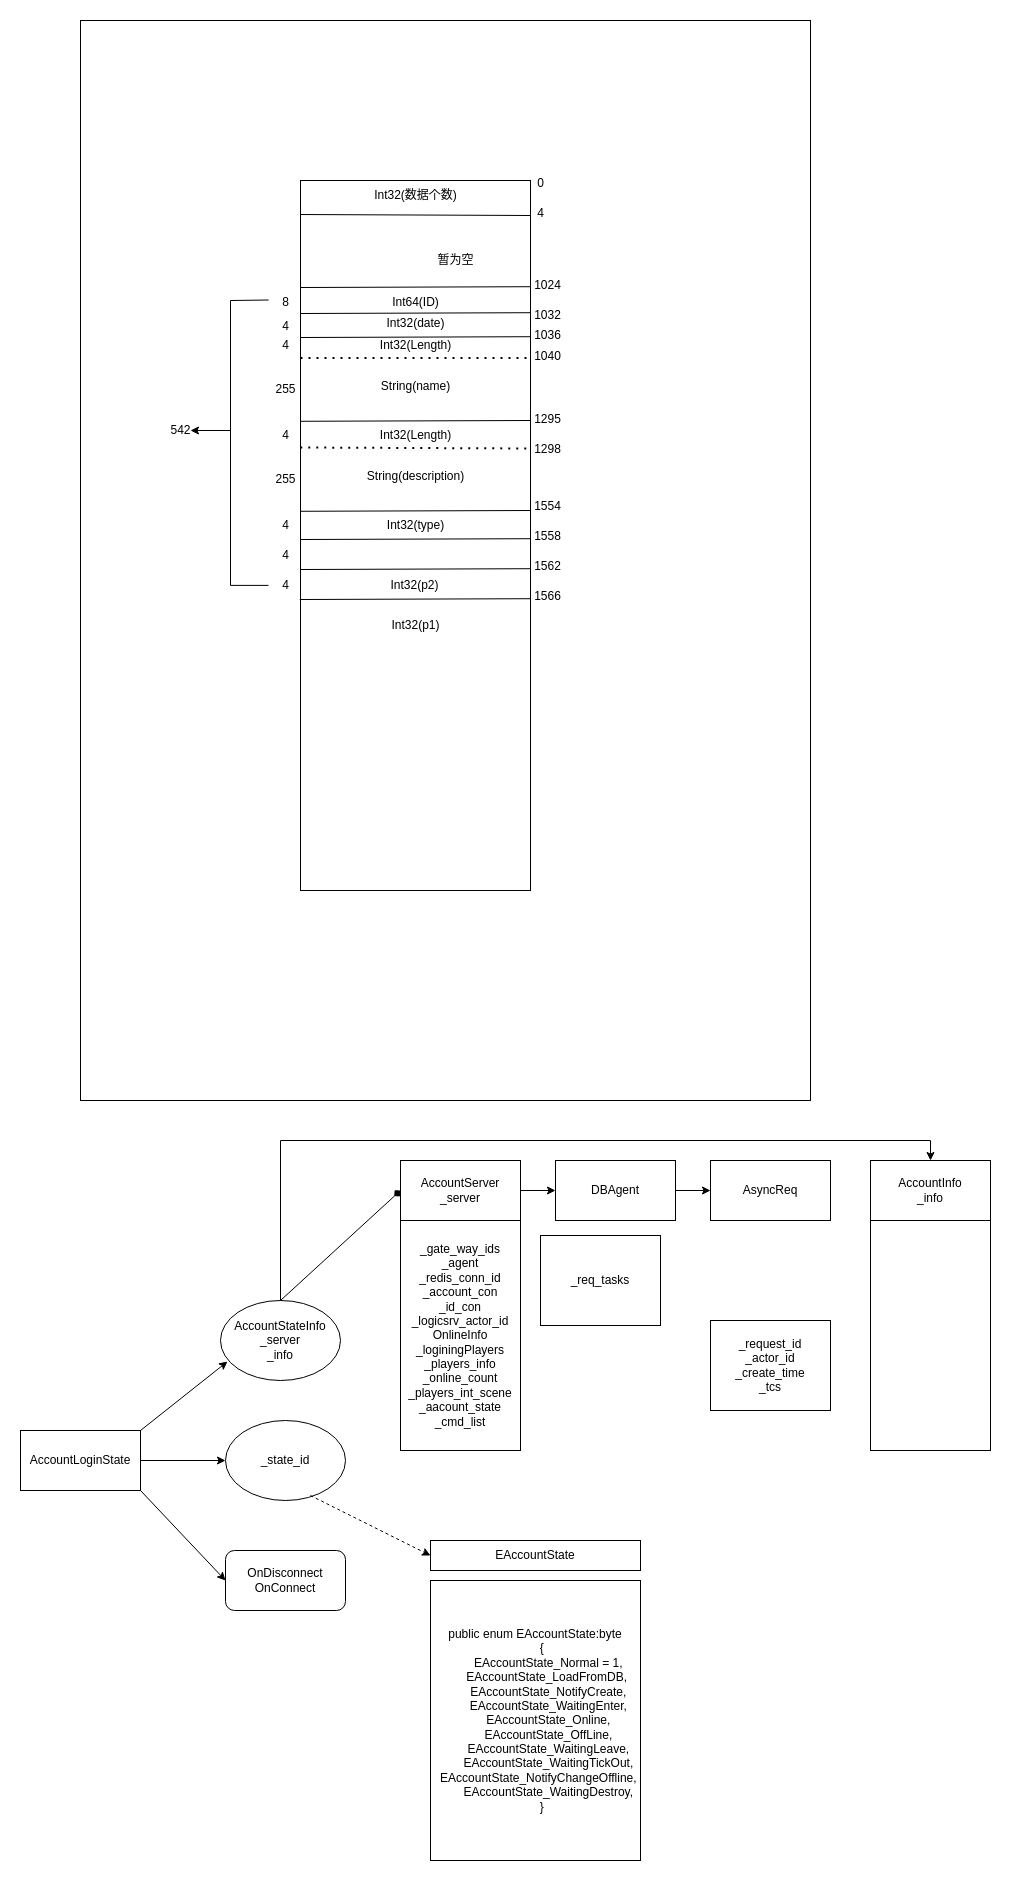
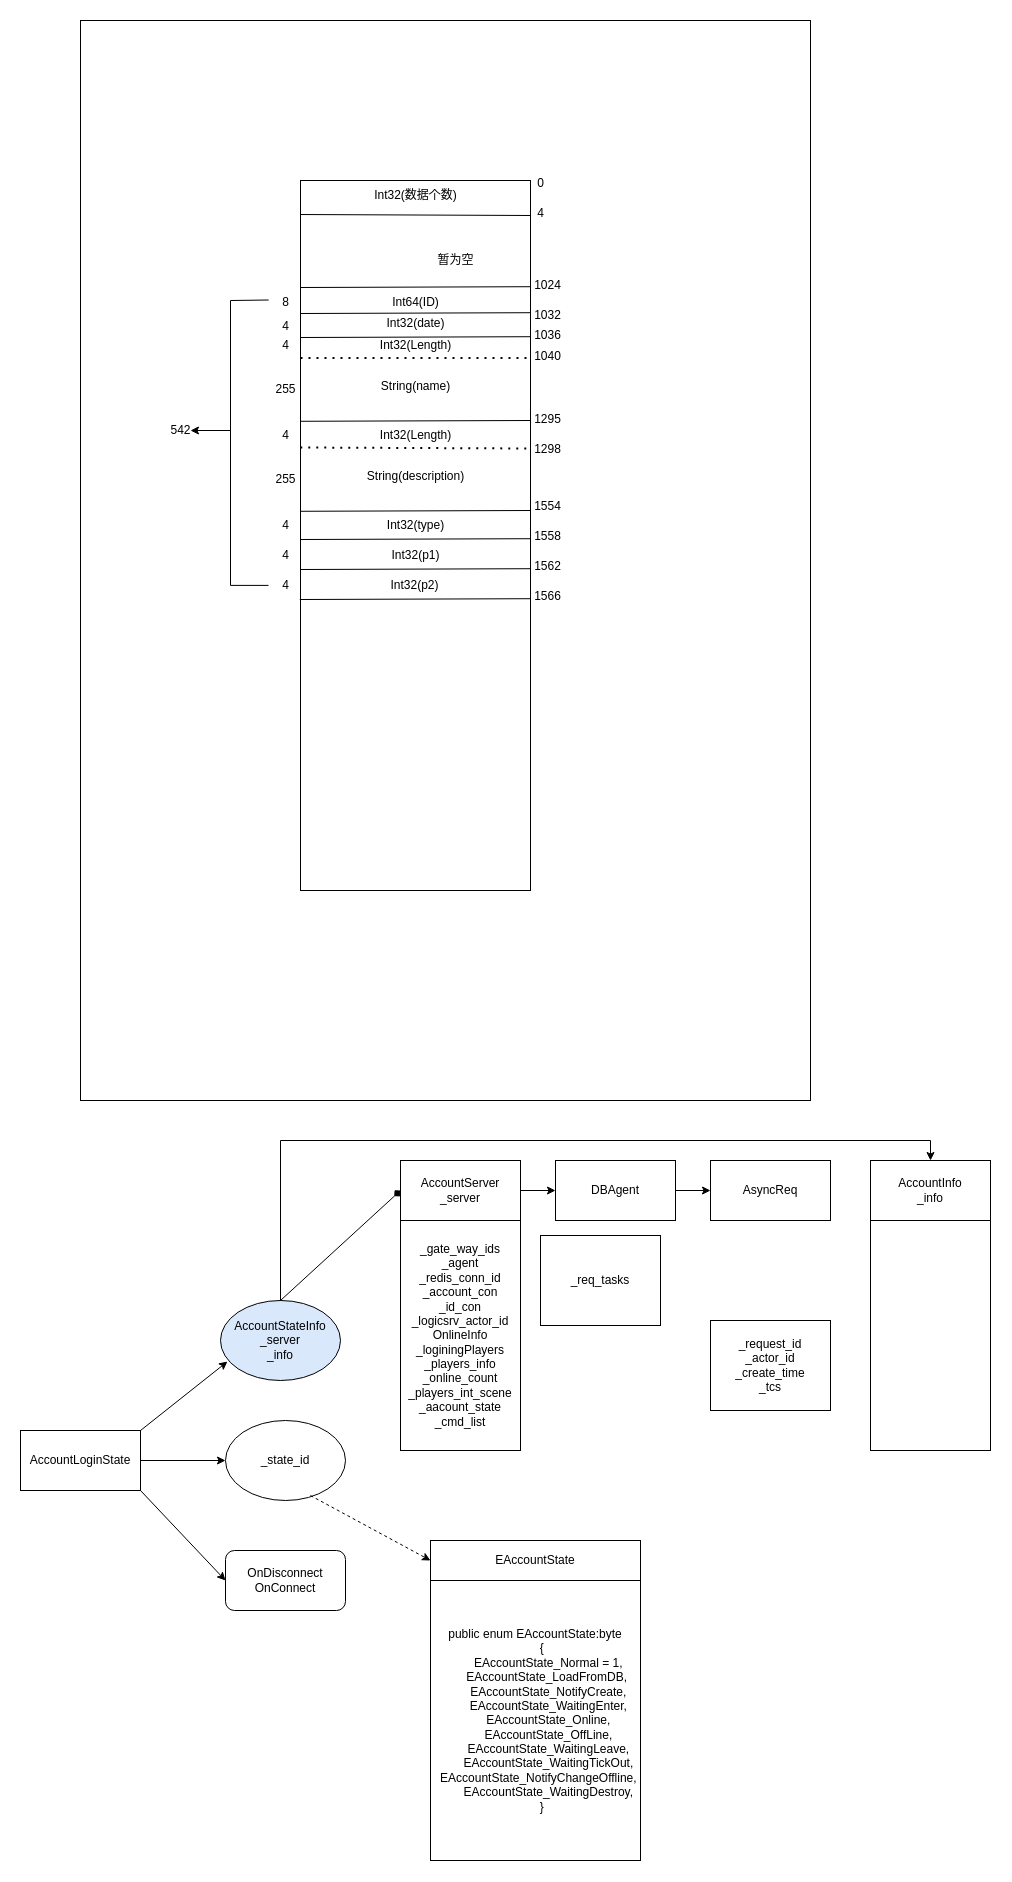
(416, 626) -> (416, 556)
(281, 1341) -> (281, 1341)
(536, 1556) -> (536, 1561)
